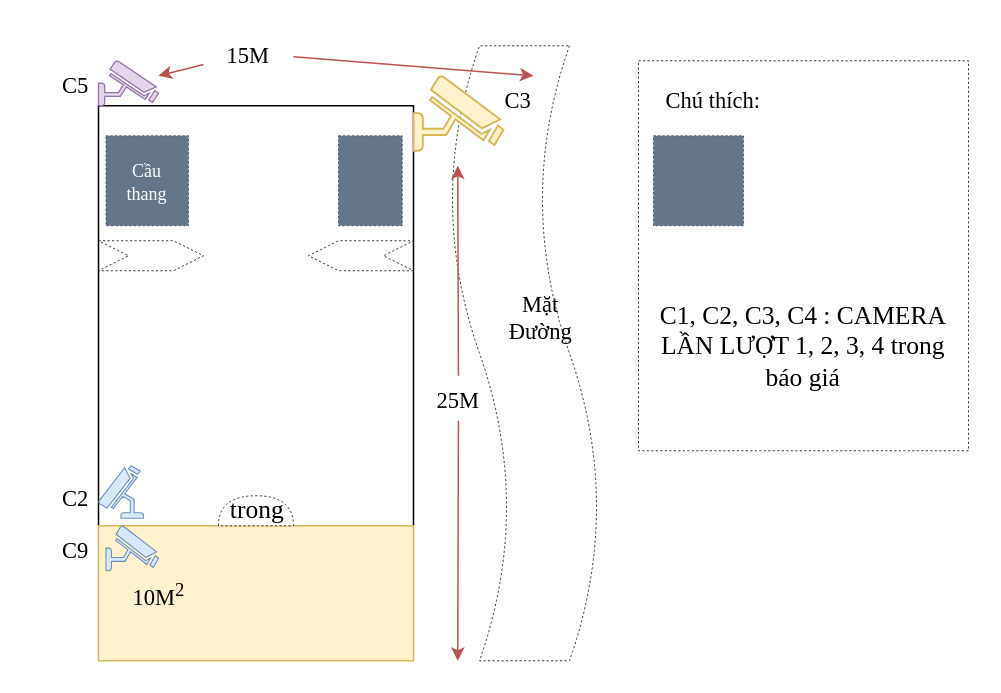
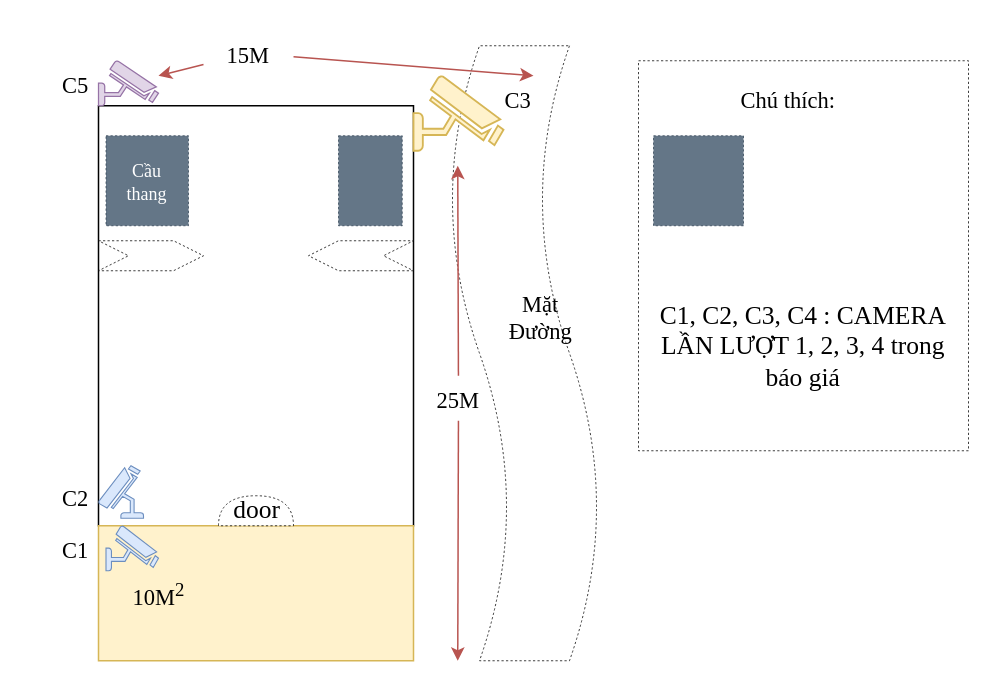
(713, 98) -> (788, 98)
(257, 511) -> (257, 511)
(76, 550) -> (76, 550)
